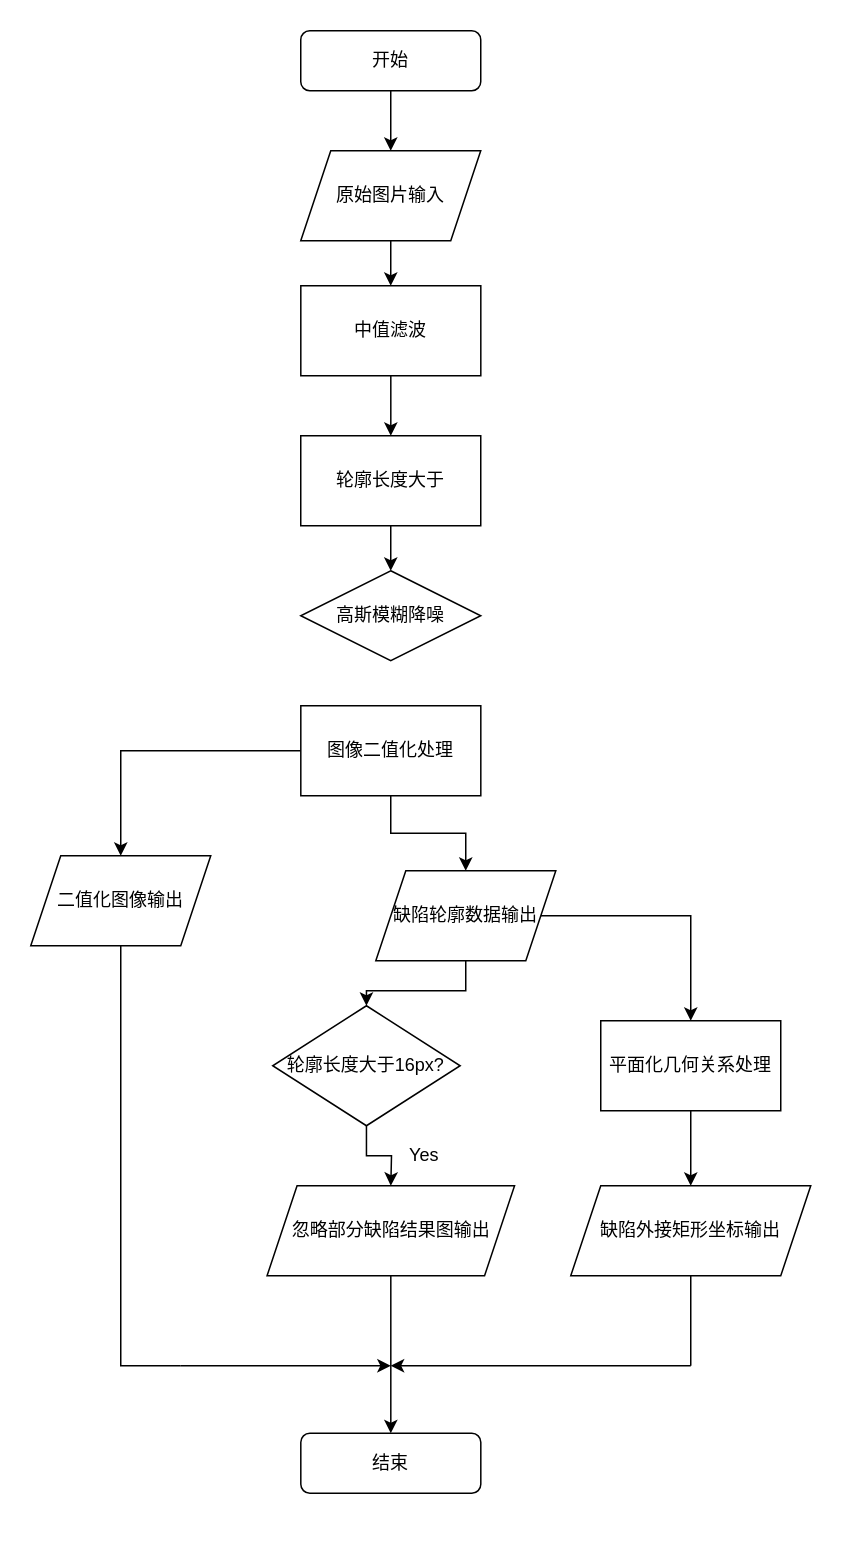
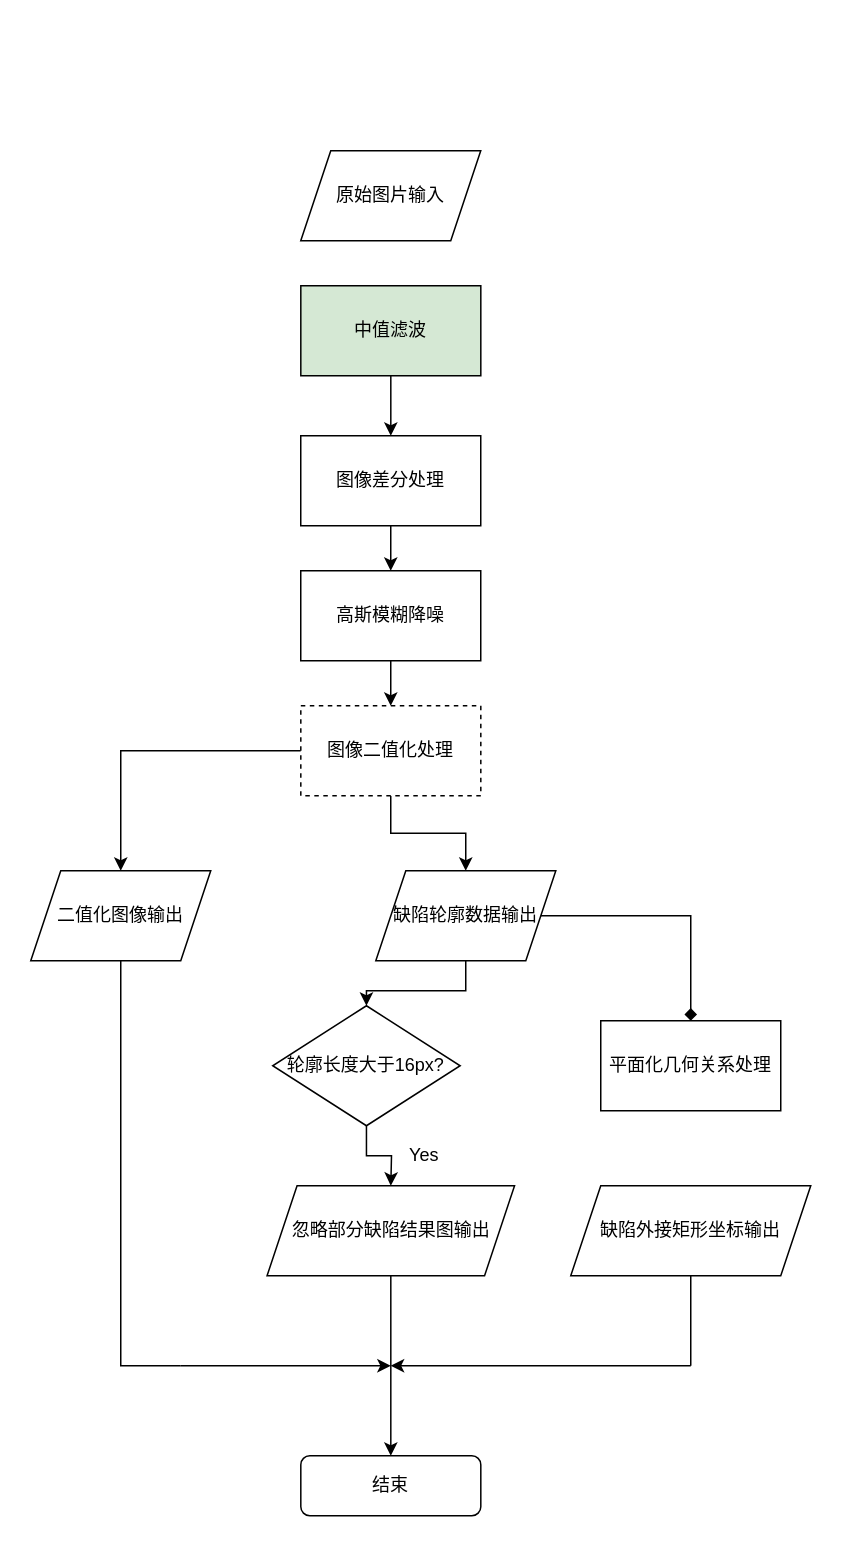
(391, 61) -> none
(391, 116) -> none
(391, 269) -> none
(391, 331) -> (391, 331)
(391, 481) -> (391, 481)
(391, 616) -> (391, 616)
none -> (391, 689)
(391, 751) -> (391, 751)
(121, 901) -> (121, 916)
(691, 1009) -> (691, 1008)
(691, 1143) -> none
(391, 1463) -> (391, 1486)
